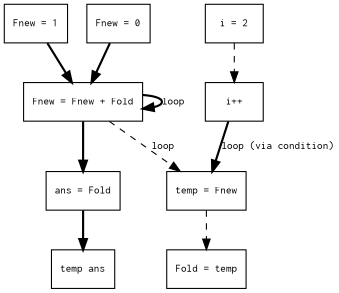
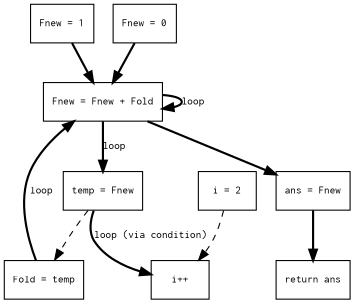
(222, 141) -> (102, 251)
(140, 143) -> (103, 141)
none -> (25, 188)
(83, 191) -> (313, 191)
(83, 269) -> (313, 280)
